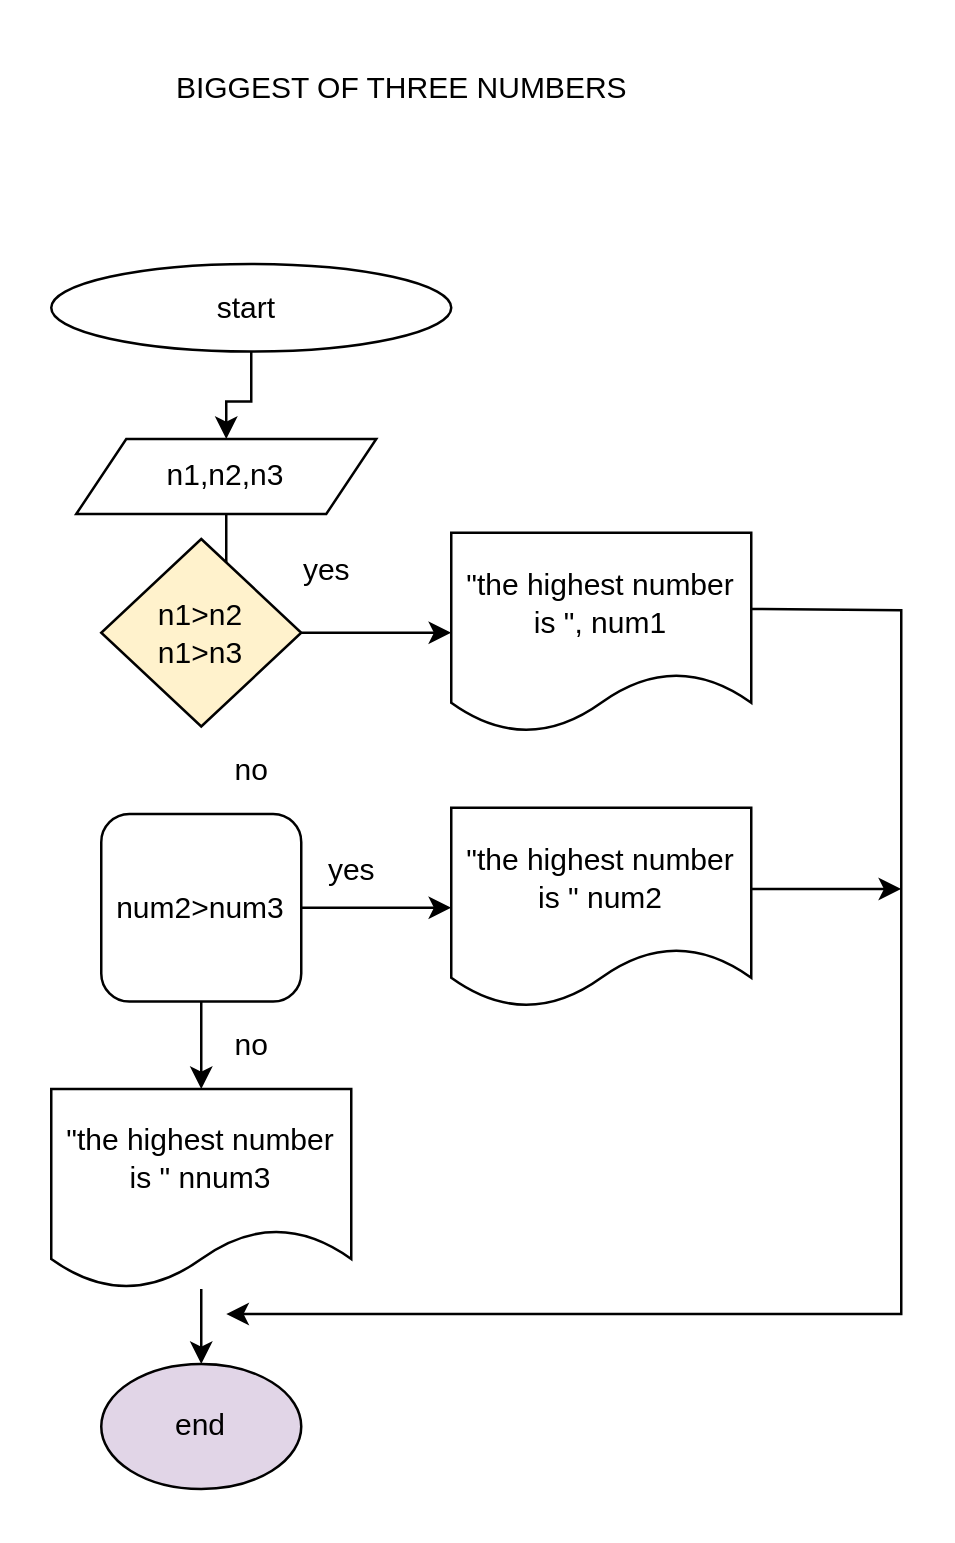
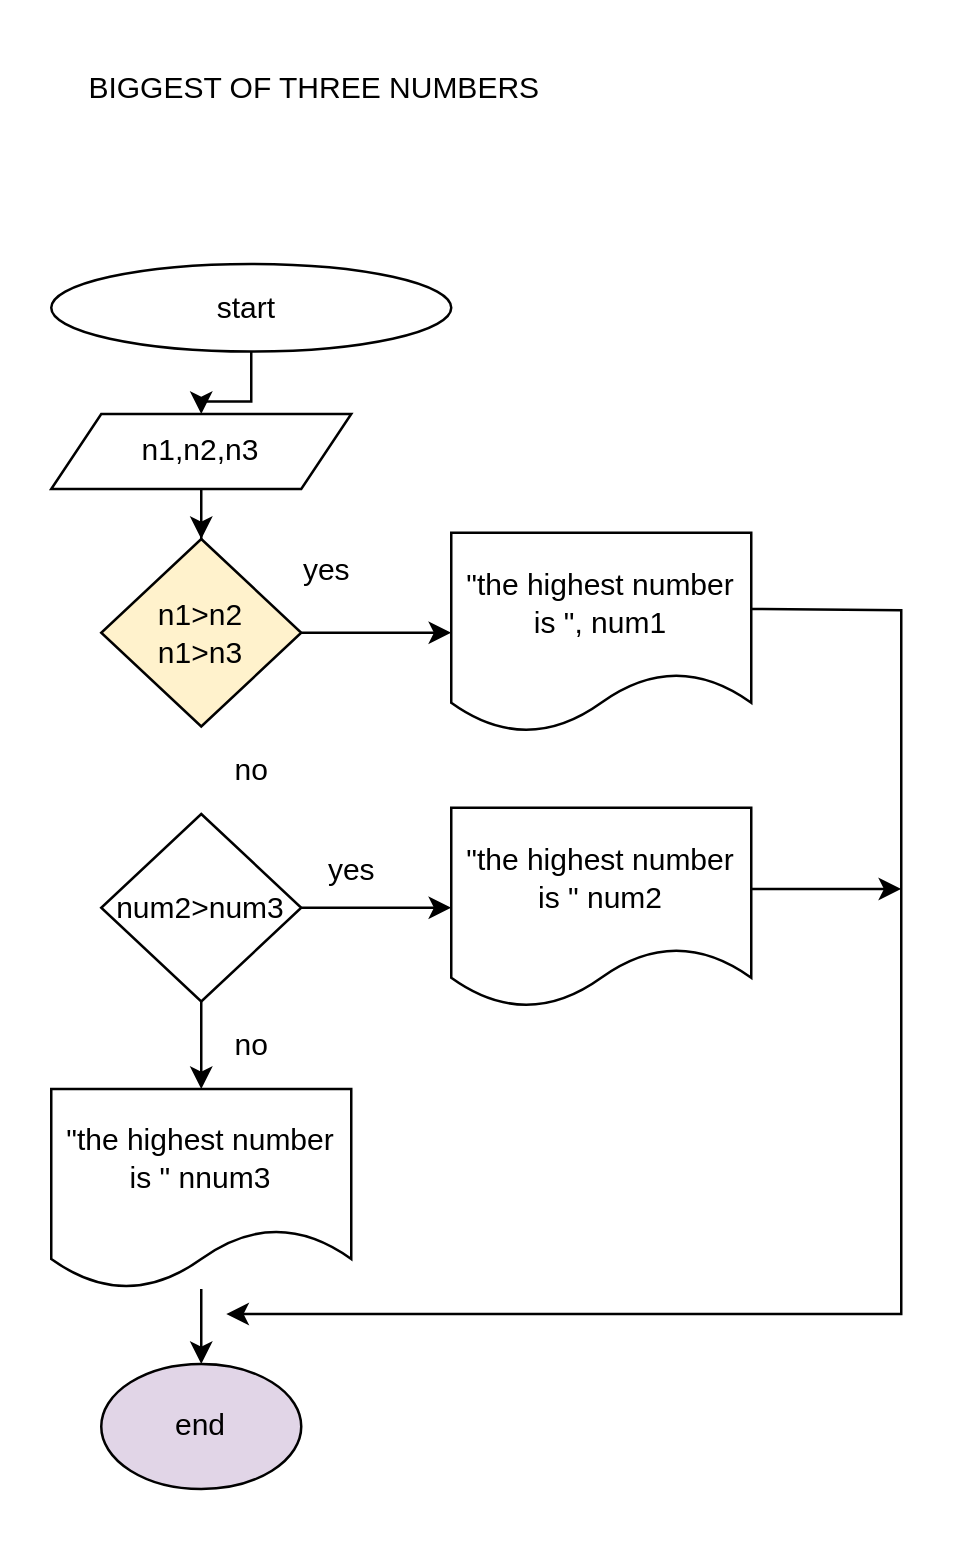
(401, 89) -> (314, 89)
(226, 476) -> (201, 451)
(201, 908) -> (201, 908)
